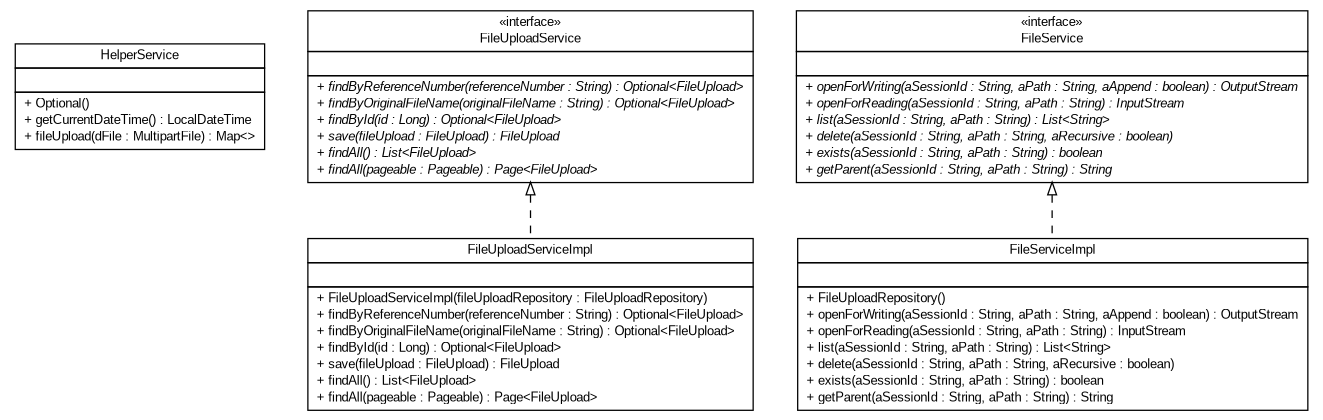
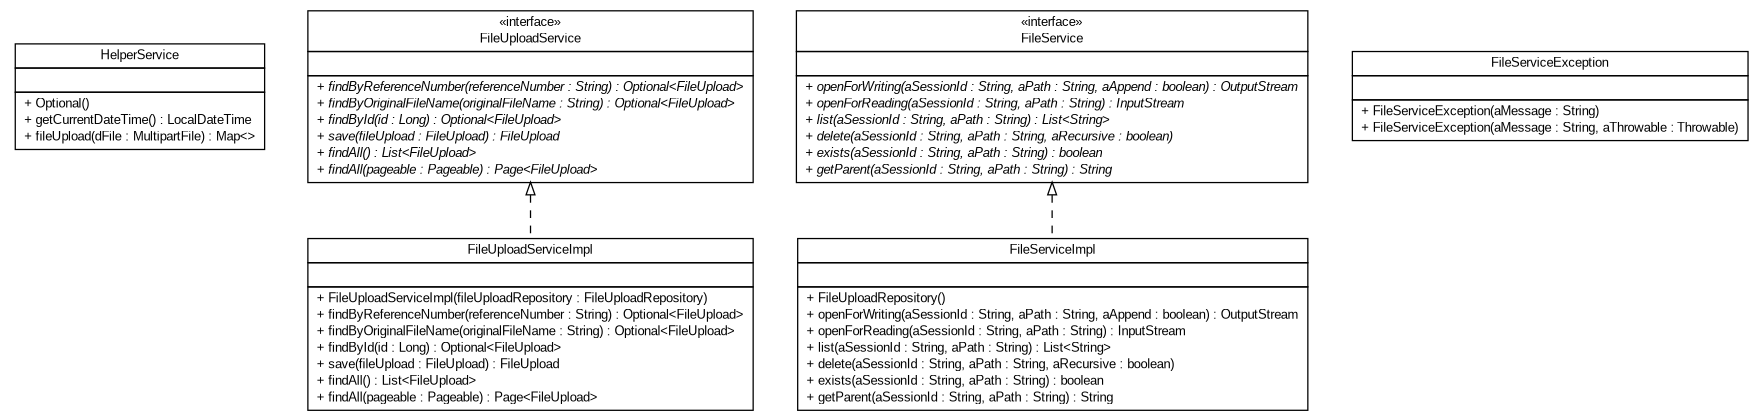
none -> (1550, 96)
